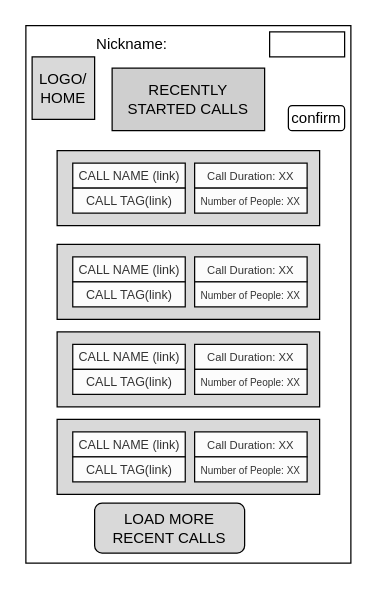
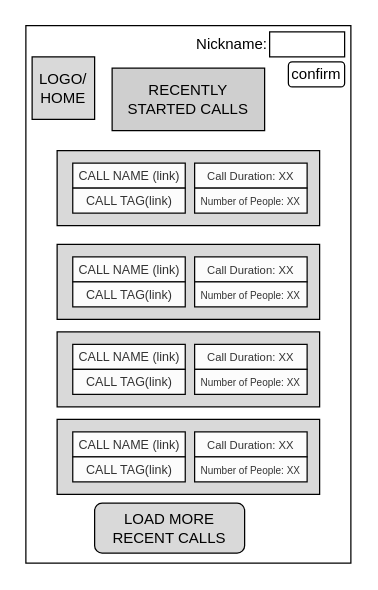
(132, 44) -> (232, 44)
(316, 118) -> (316, 74)
